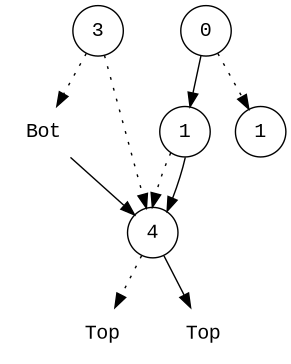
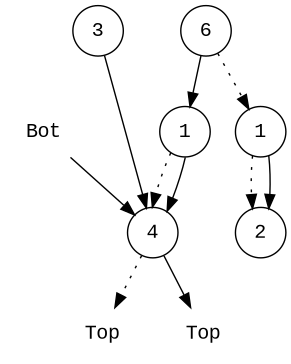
(206, 31) -> (206, 31)
(75, 74) -> none
(124, 125) -> (124, 125)
none -> (261, 233)
